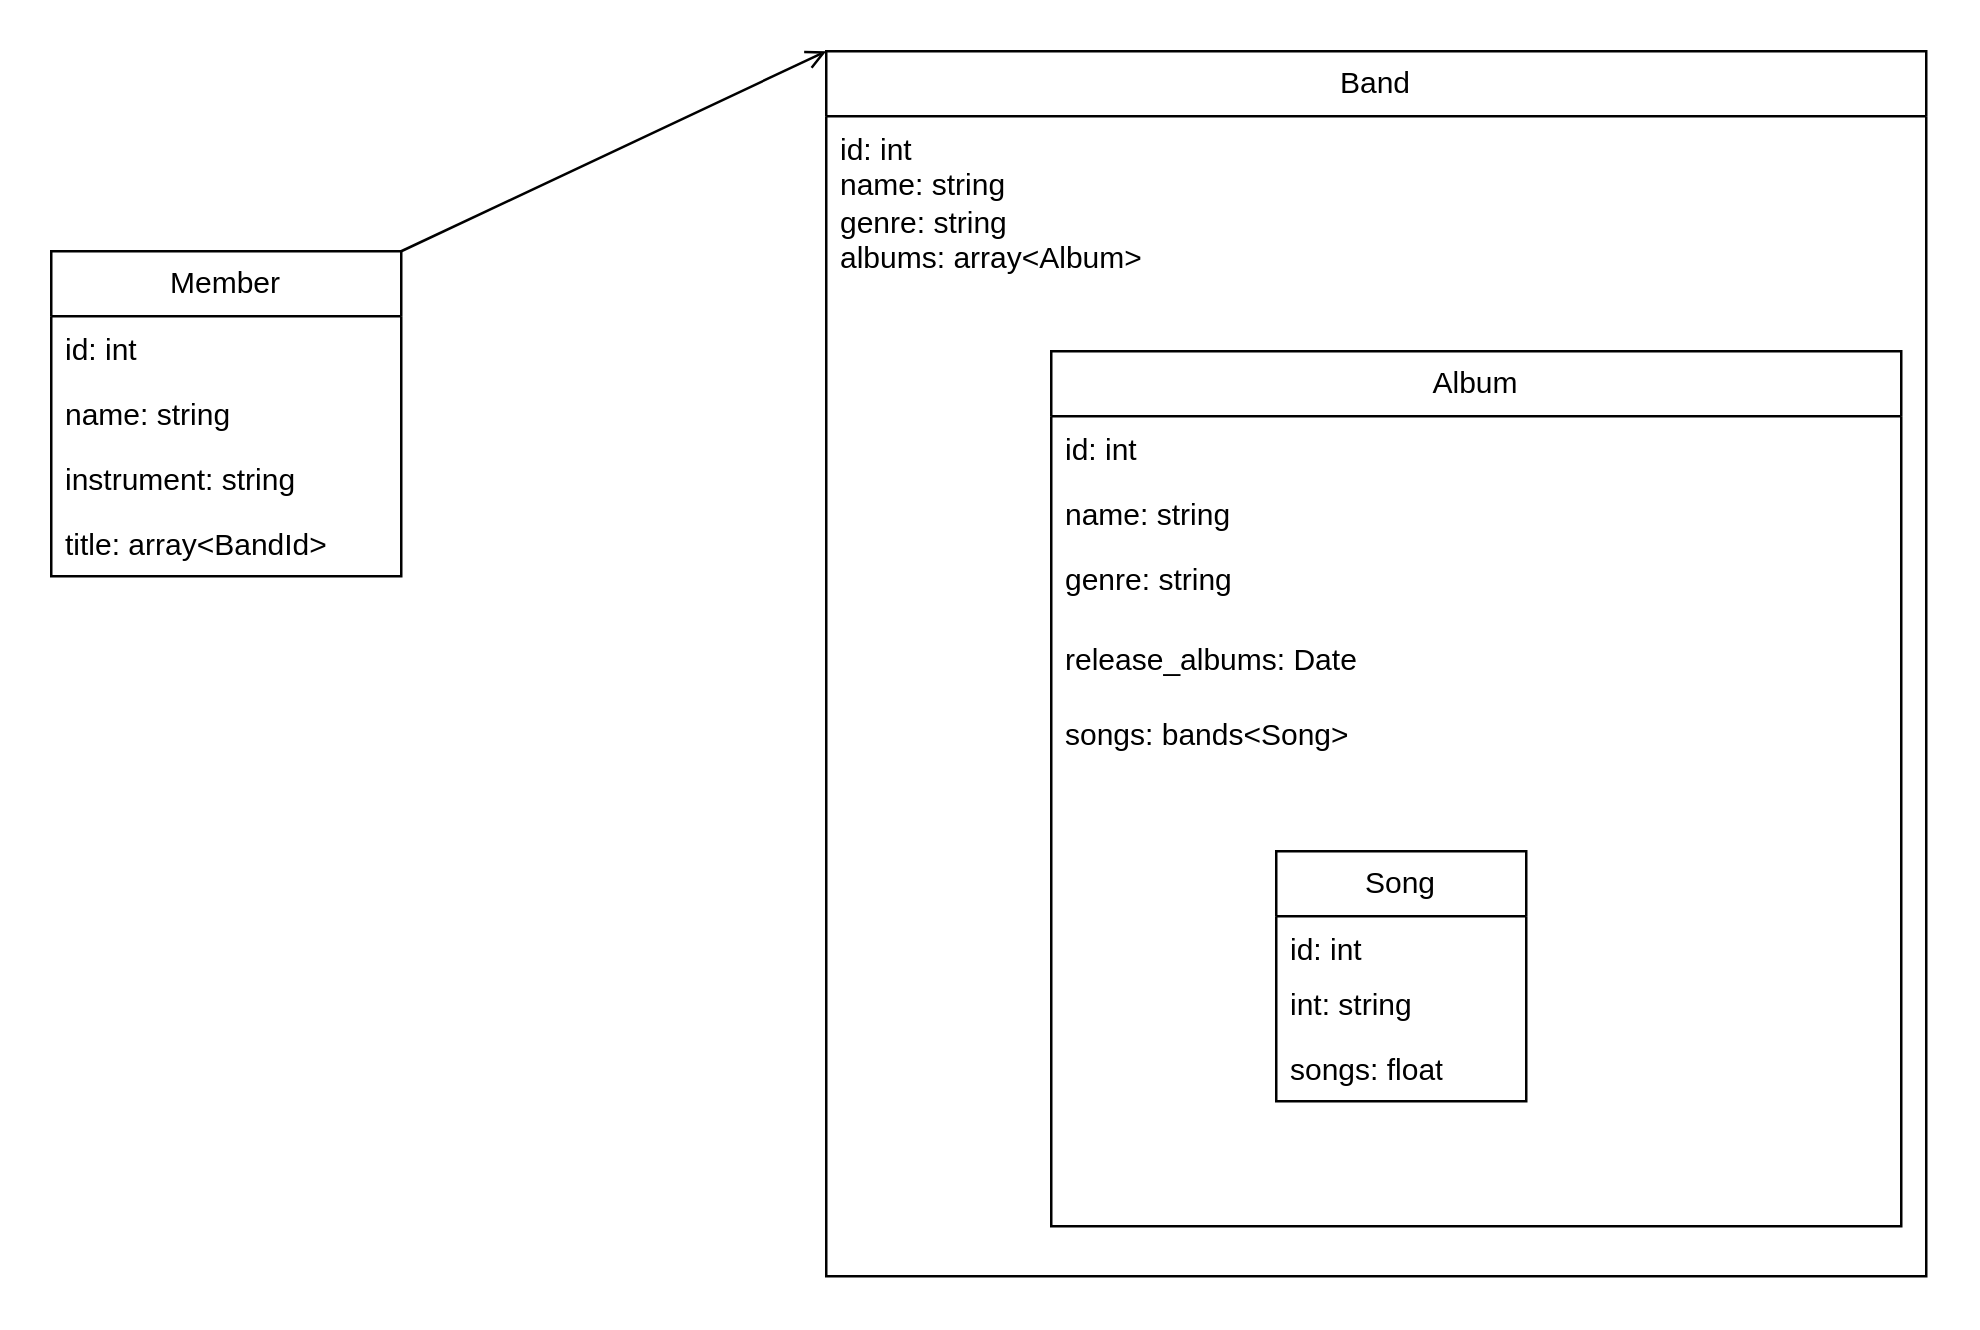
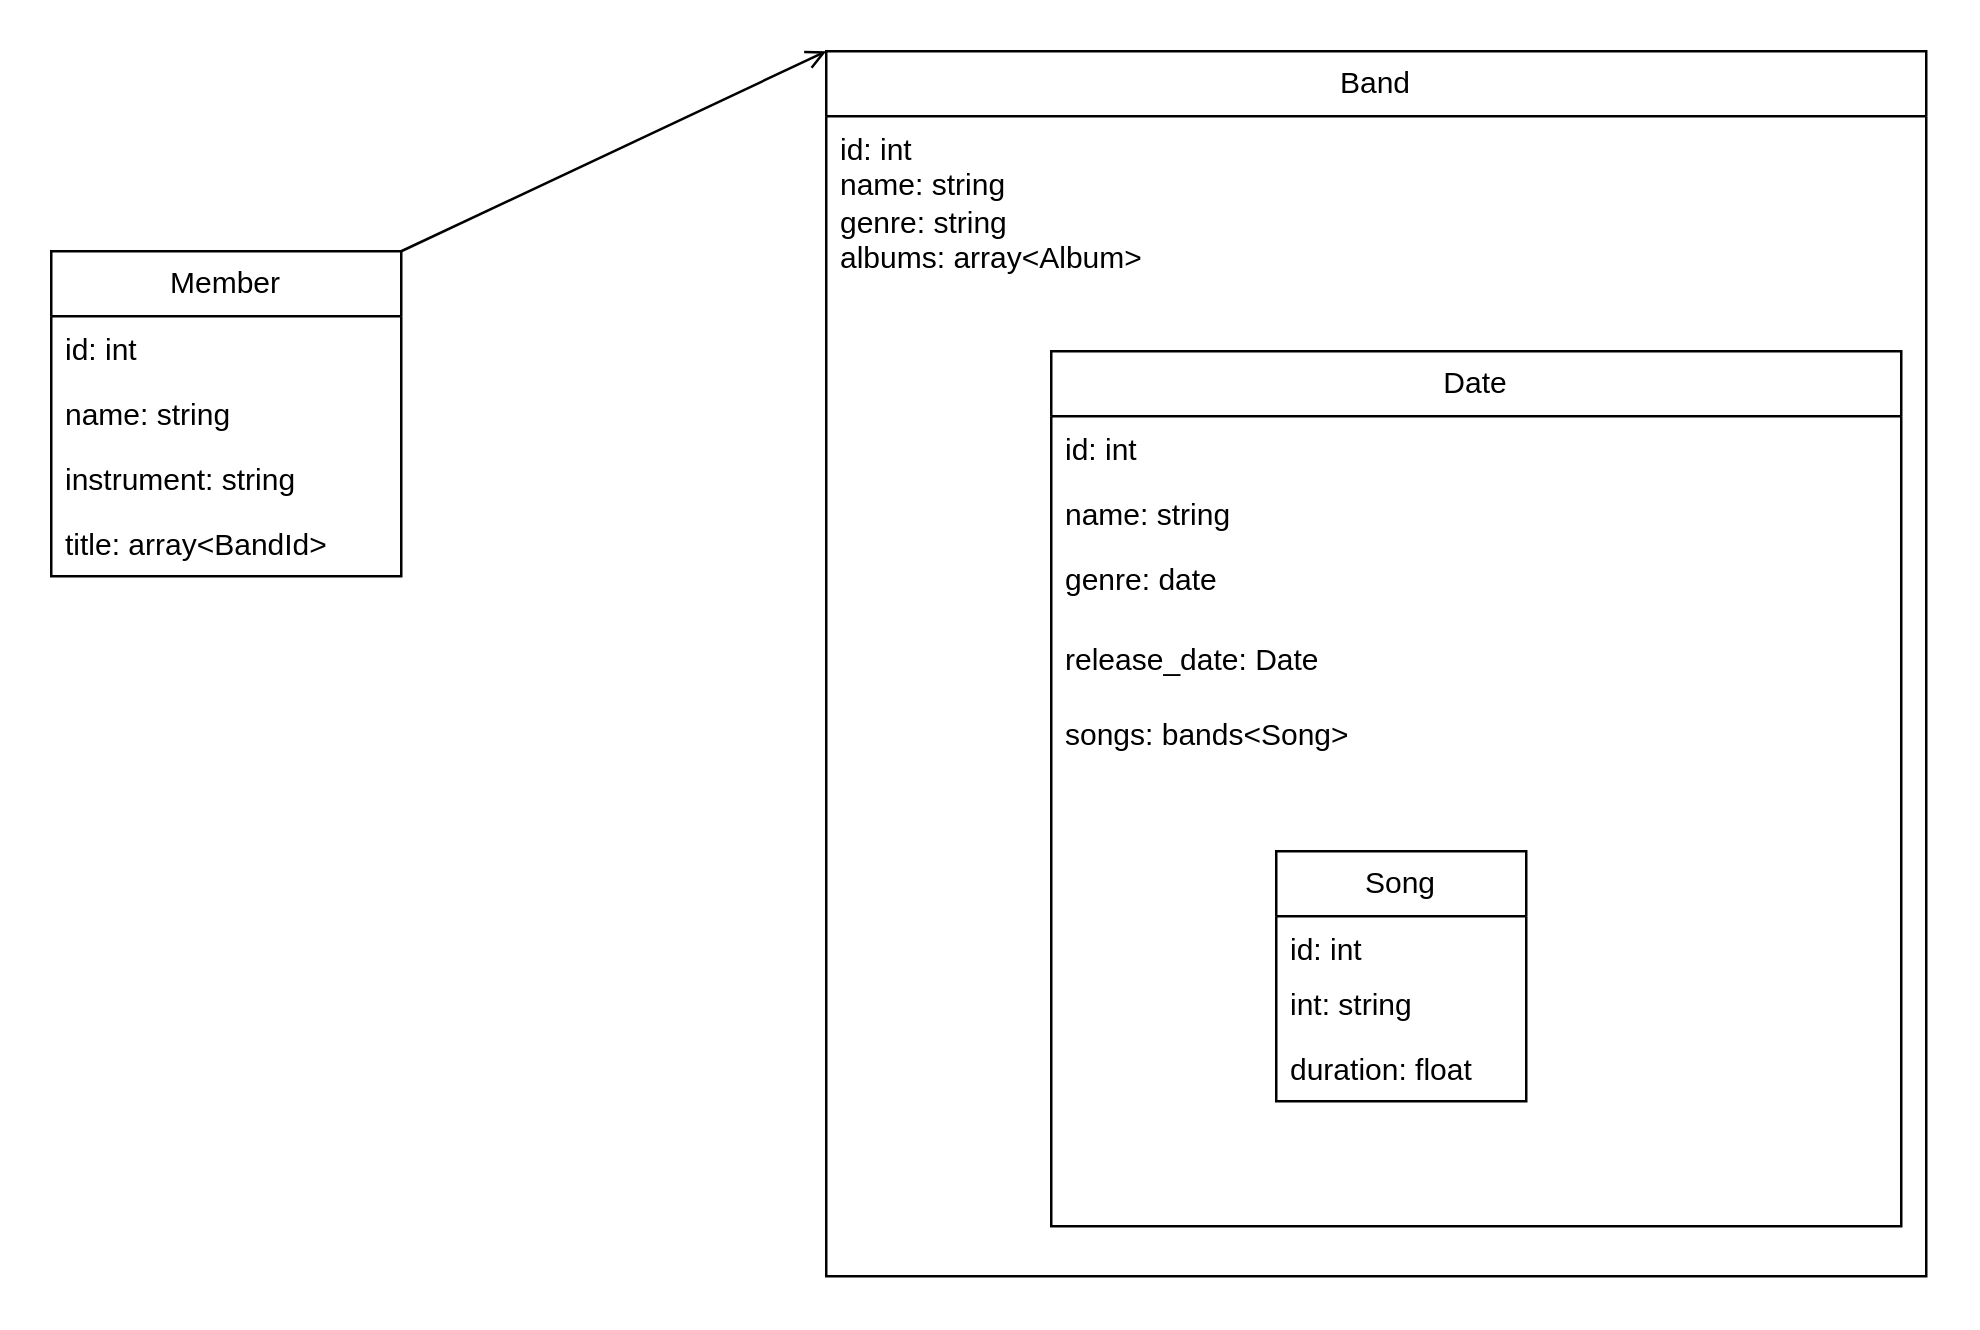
(1476, 384) -> (1476, 384)
(1164, 582) -> (1151, 582)
(1219, 662) -> (1206, 662)
(1380, 1072) -> (1402, 1072)
